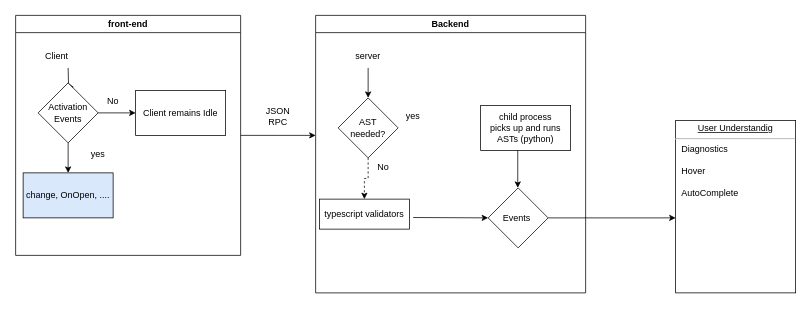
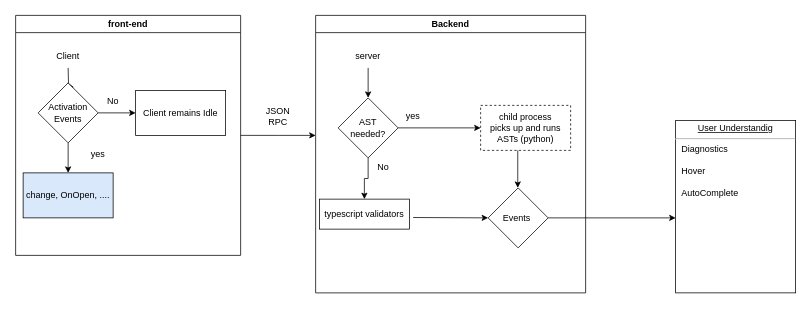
(57, 57) -> (68, 57)
none -> (474, 128)
(525, 128) -> (525, 128)
(368, 177) -> (368, 177)
